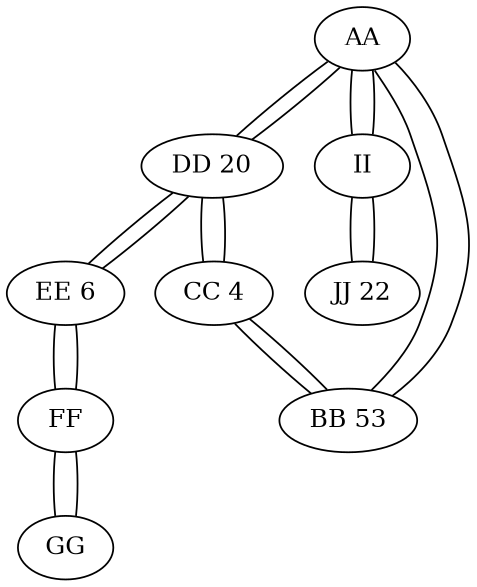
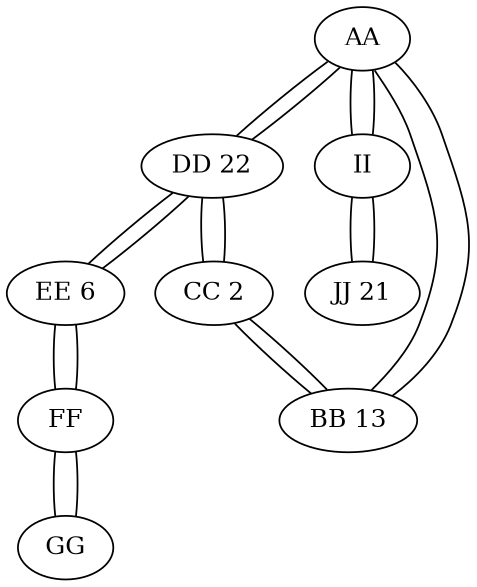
(212, 166) -> (212, 166)
(214, 293) -> (214, 293)
(362, 293) -> (362, 293)
(348, 420) -> (348, 420)
